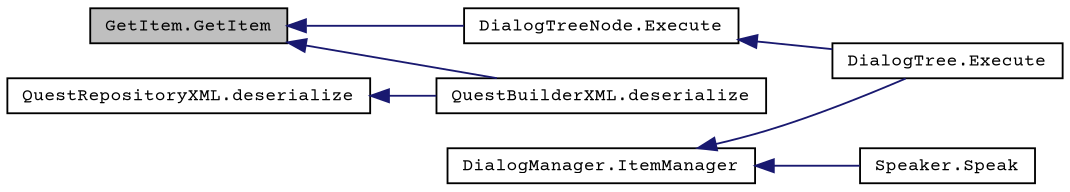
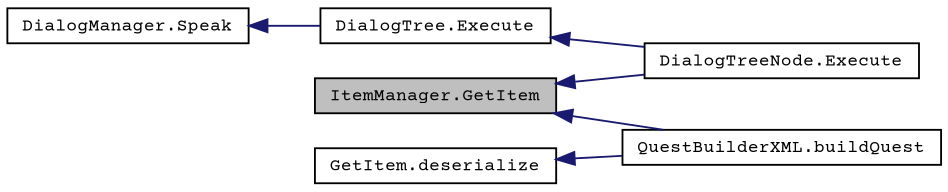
(189, 26) -> (436, 96)
(795, 45) -> (607, 43)
(189, 96) -> (436, 166)
(601, 96) -> (782, 147)
(601, 166) -> (128, 26)
(948, 166) -> none
